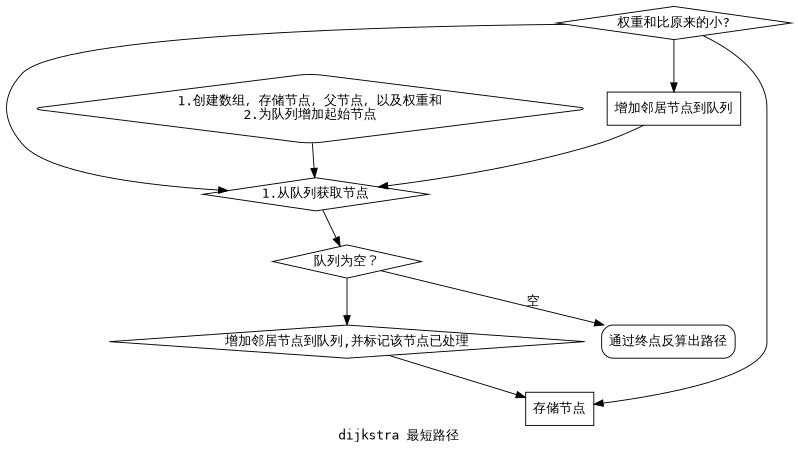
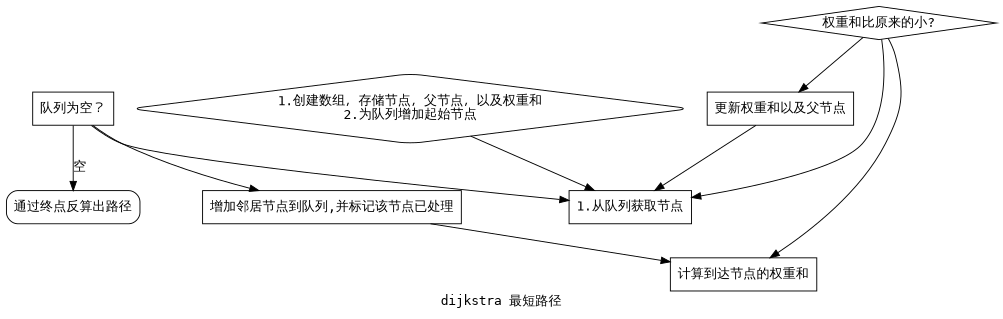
(674, 109) -> (780, 109)
(316, 194) -> (630, 207)
(329, 224) -> (322, 174)
(347, 262) -> (73, 109)
(347, 342) -> (332, 207)
(560, 409) -> (744, 274)
